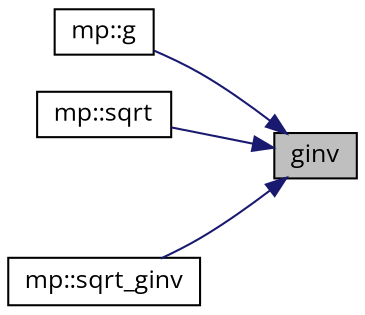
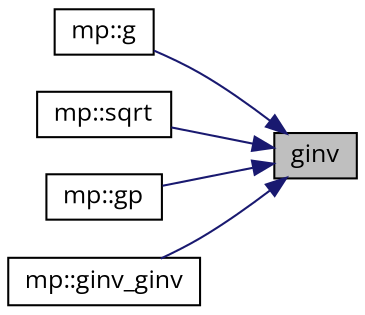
none -> (104, 197)
(104, 282) -> (104, 282)
